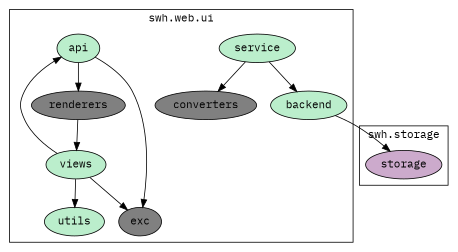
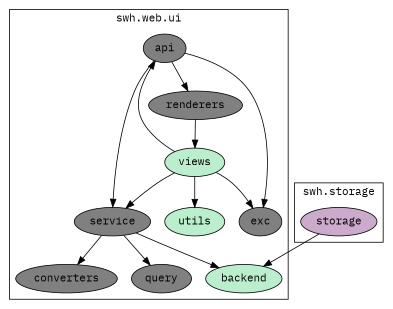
(78, 48) -> (165, 48)
(257, 48) -> (112, 222)
none -> (123, 127)
(364, 131) -> (295, 248)
none -> (152, 186)
none -> (162, 279)
